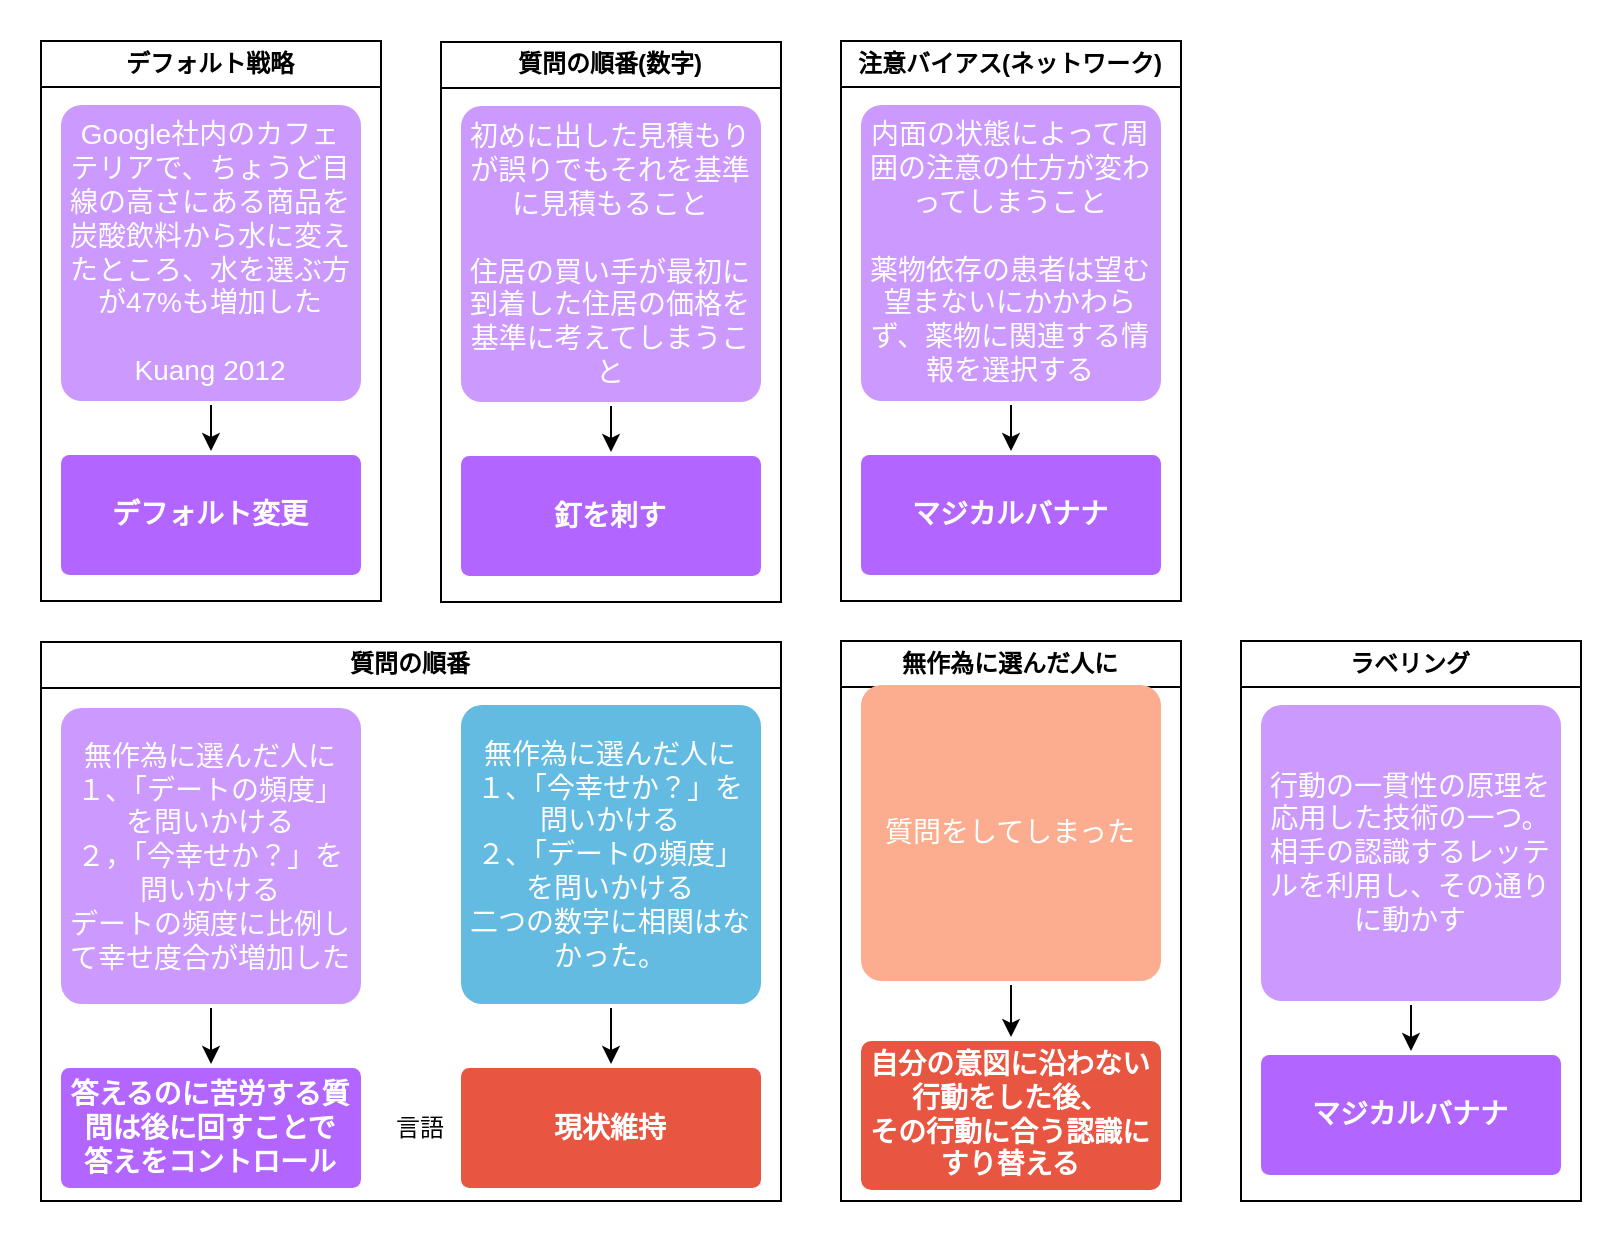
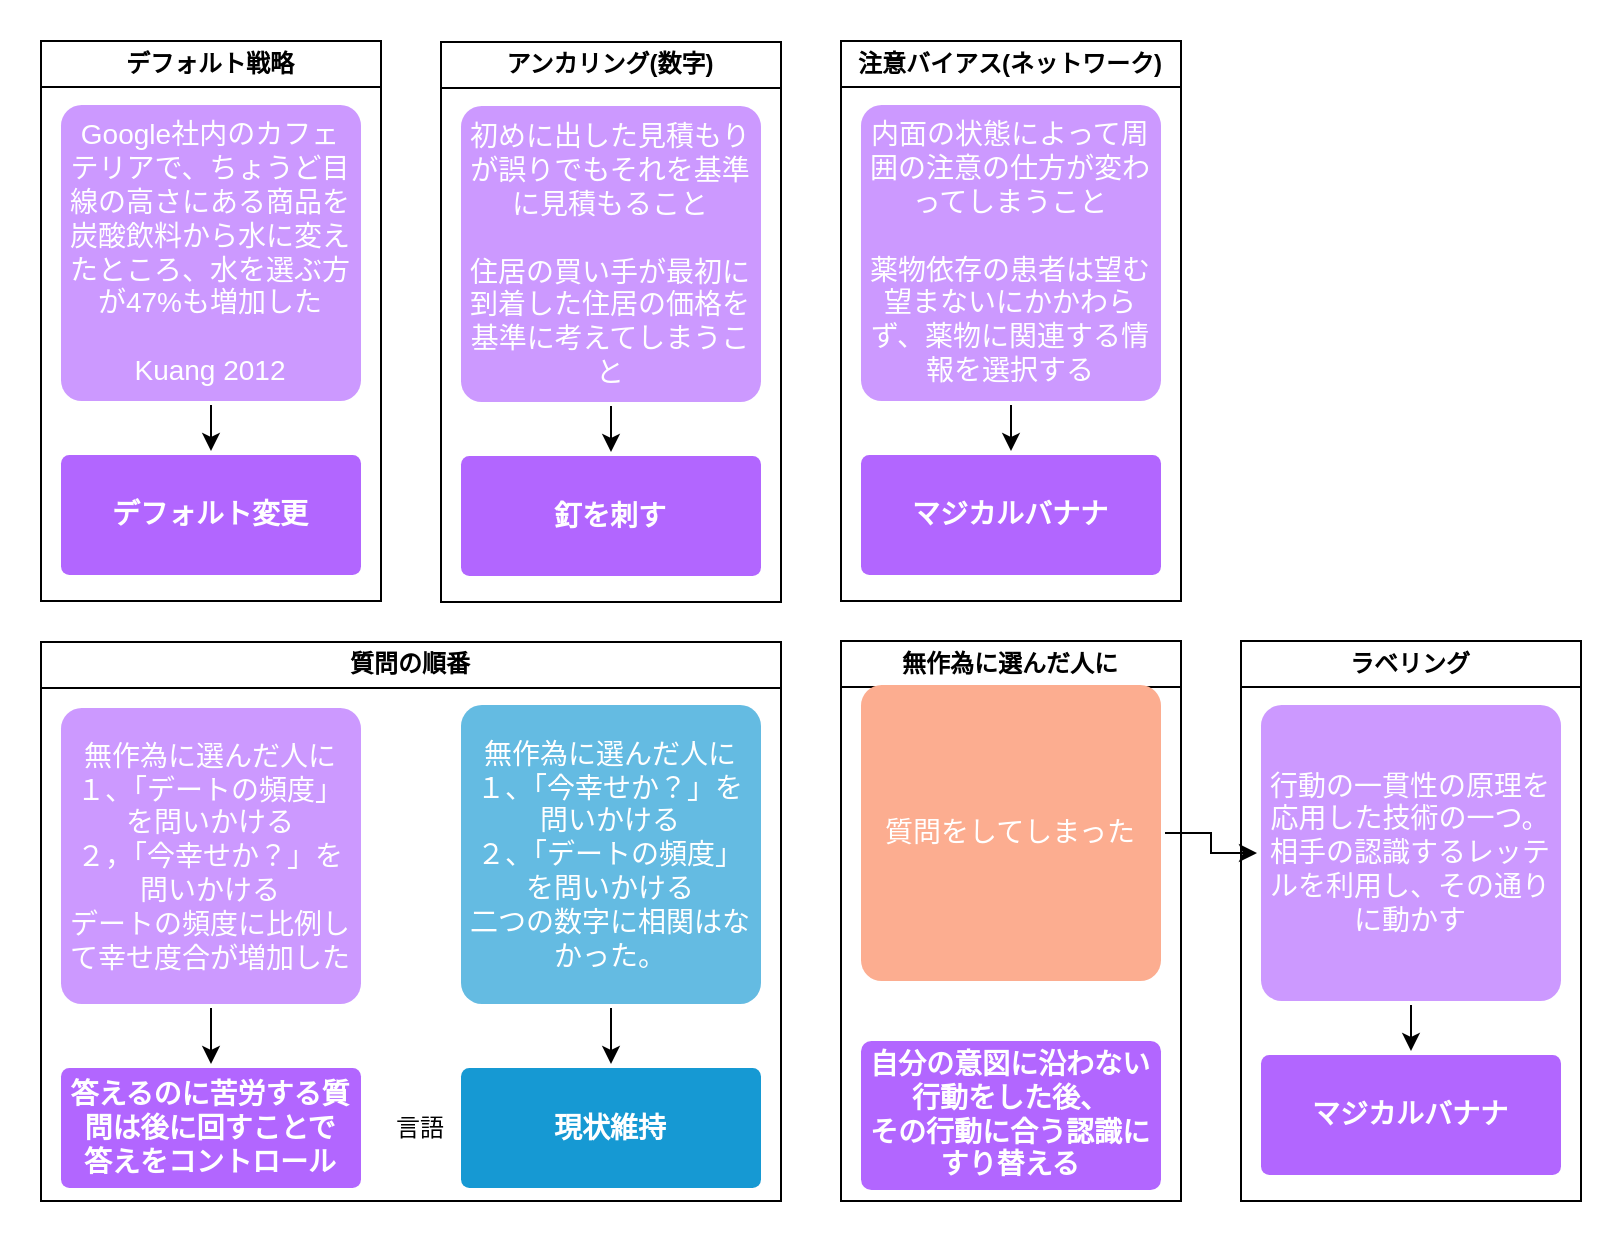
(611, 65) -> (611, 65)
(1011, 1018) -> (1211, 833)
(1011, 1116) -> (1011, 1116)
(611, 1128) -> (611, 1128)
